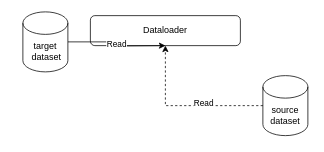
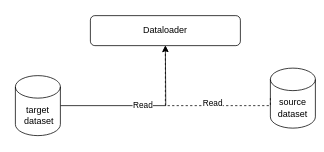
(45, 42) -> (38, 105)
(285, 105) -> (293, 98)
